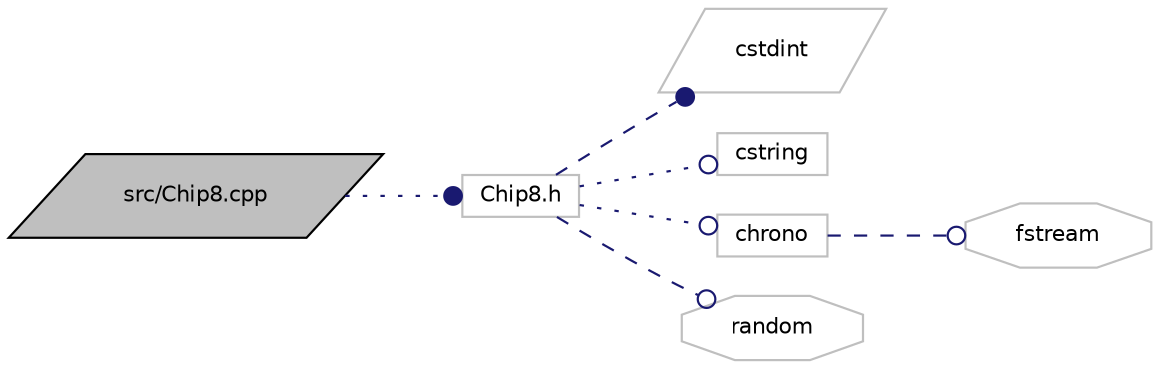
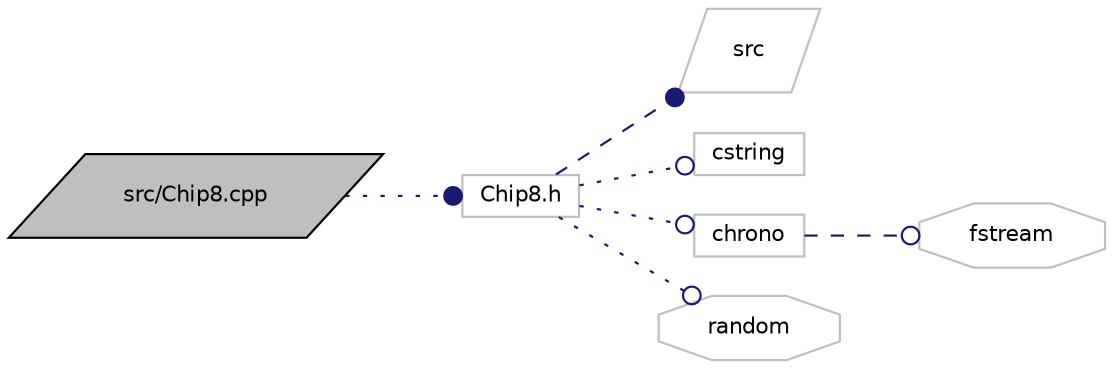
(772, 51) -> (749, 51)
(626, 258) -> (621, 254)
